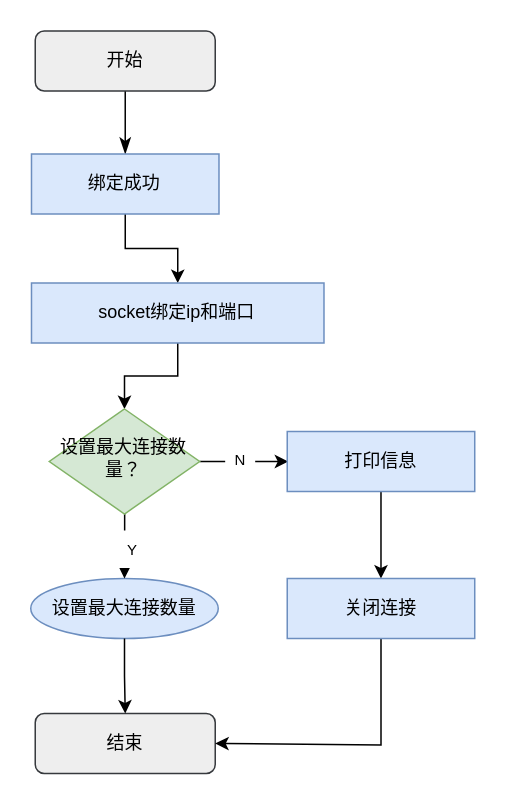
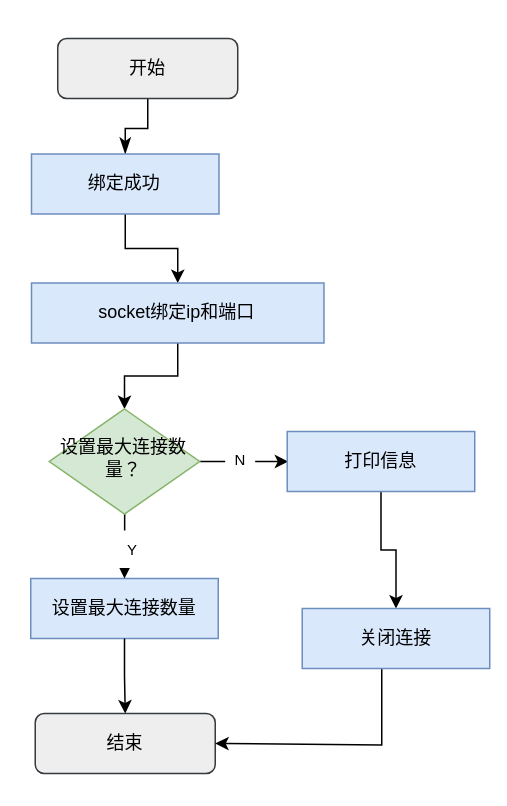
(125, 61) -> (148, 68)
(125, 608) -> (125, 608)
(381, 608) -> (396, 638)
